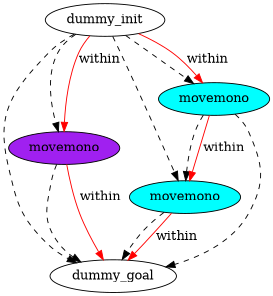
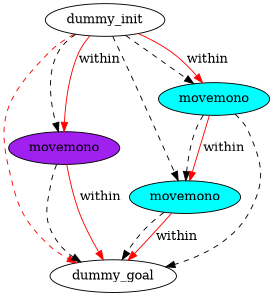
(5, 144) -> (5, 144)
